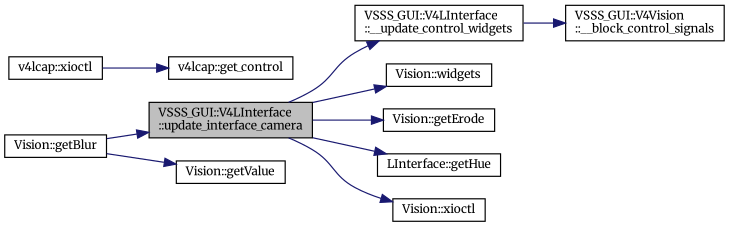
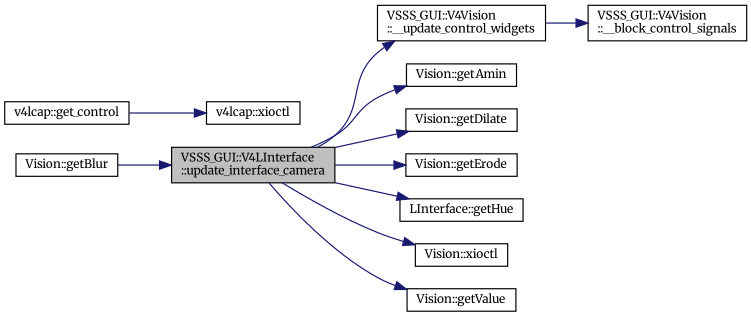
(439, 23) -> (462, 23)
(130, 68) -> (162, 113)
(439, 75) -> (462, 120)
none -> (462, 75)
(135, 158) -> (327, 241)
